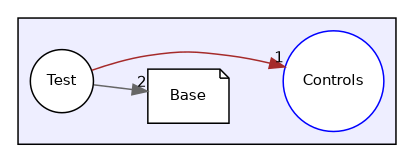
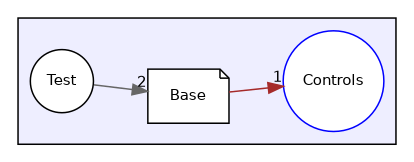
(180, 52) -> (249, 90)
